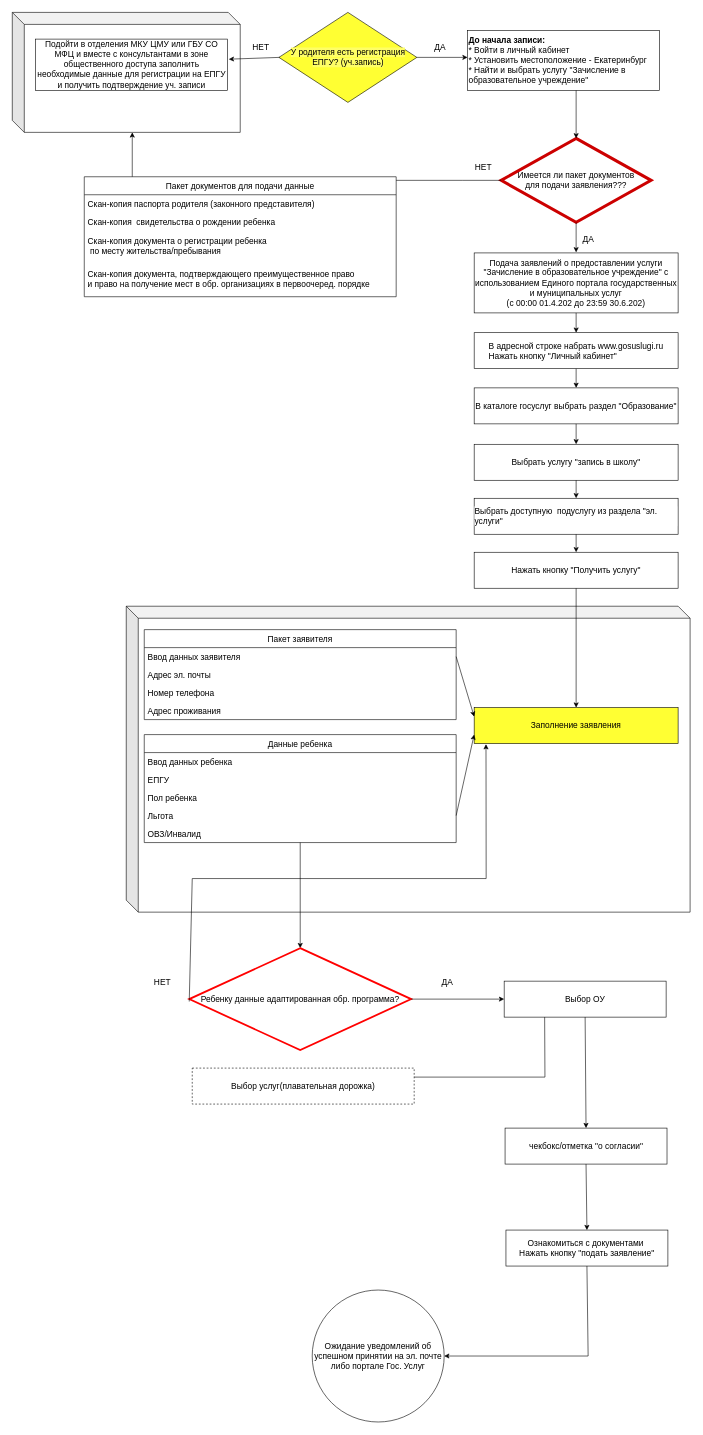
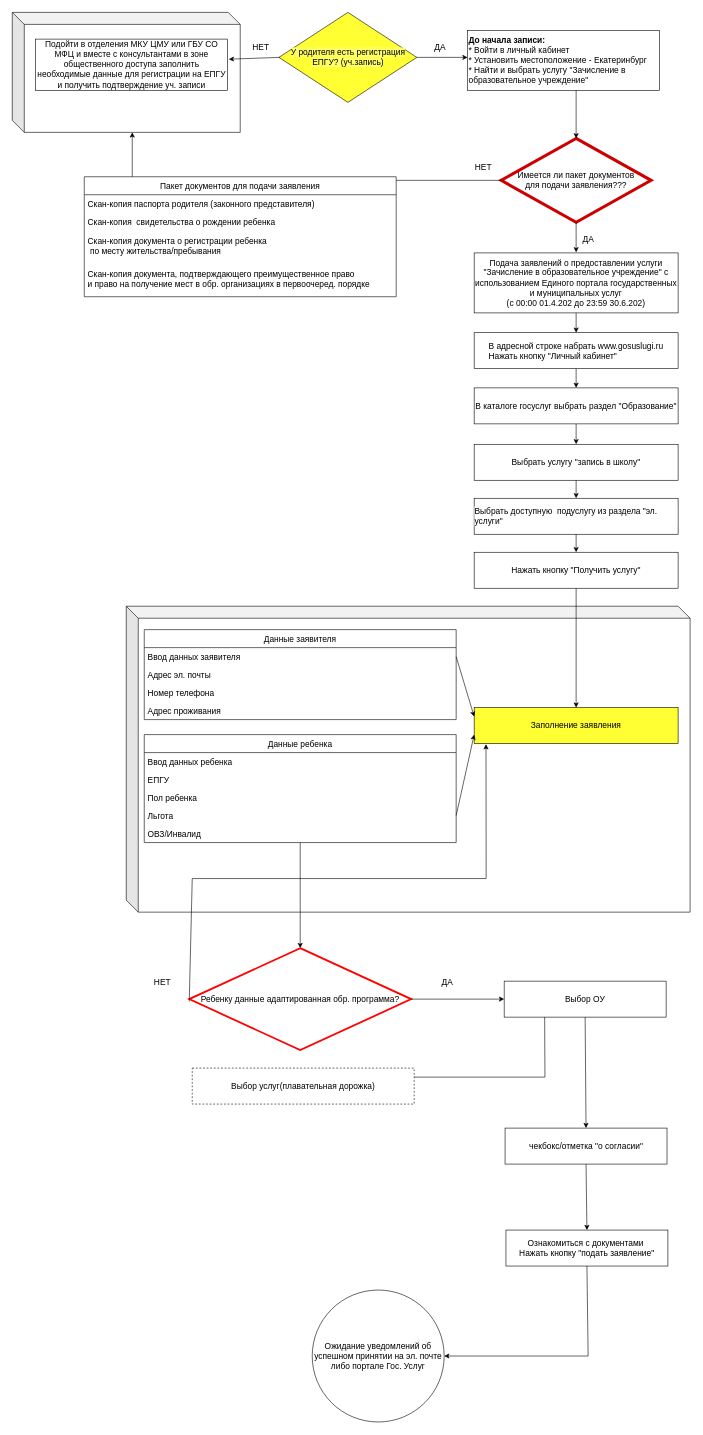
(240, 186) -> (240, 186)
(300, 639) -> (300, 639)
